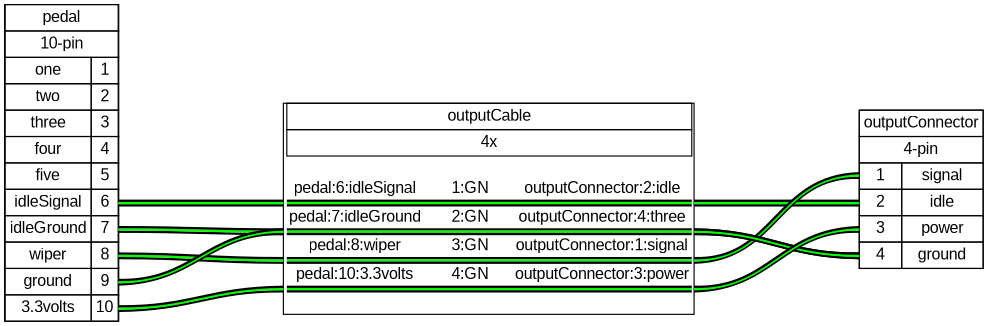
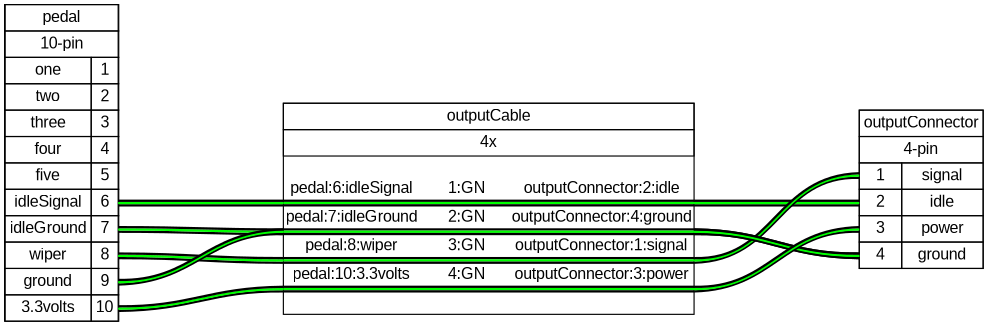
(602, 217) -> (602, 217)
